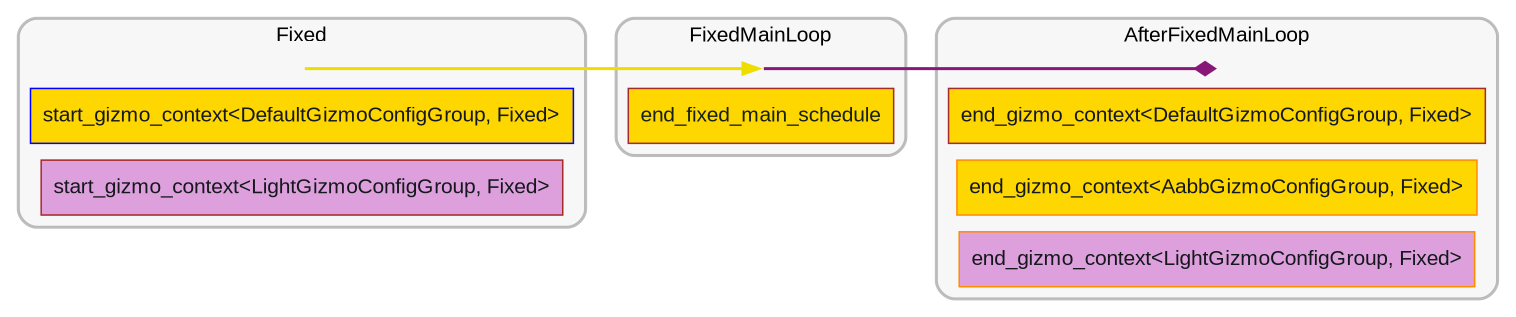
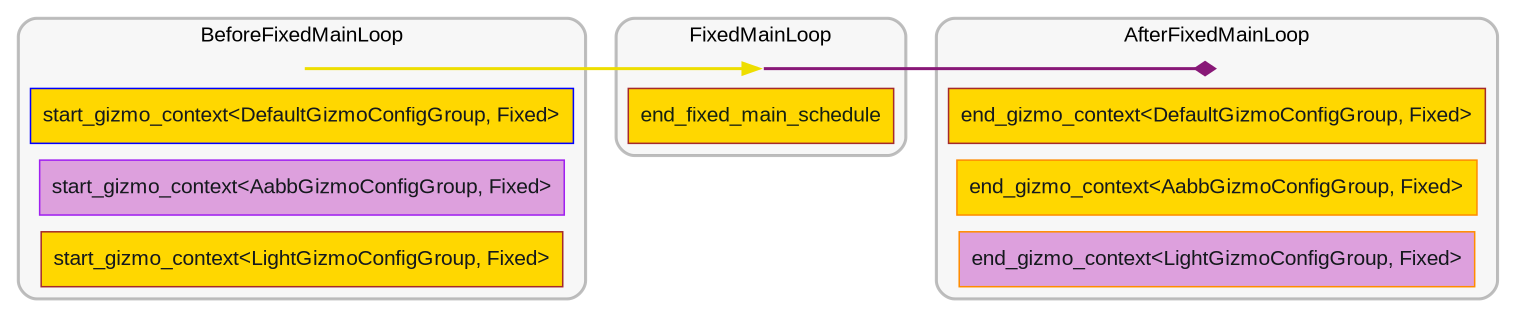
(302, 36) -> (302, 36)
(302, 188) -> (302, 259)
none -> (302, 188)
